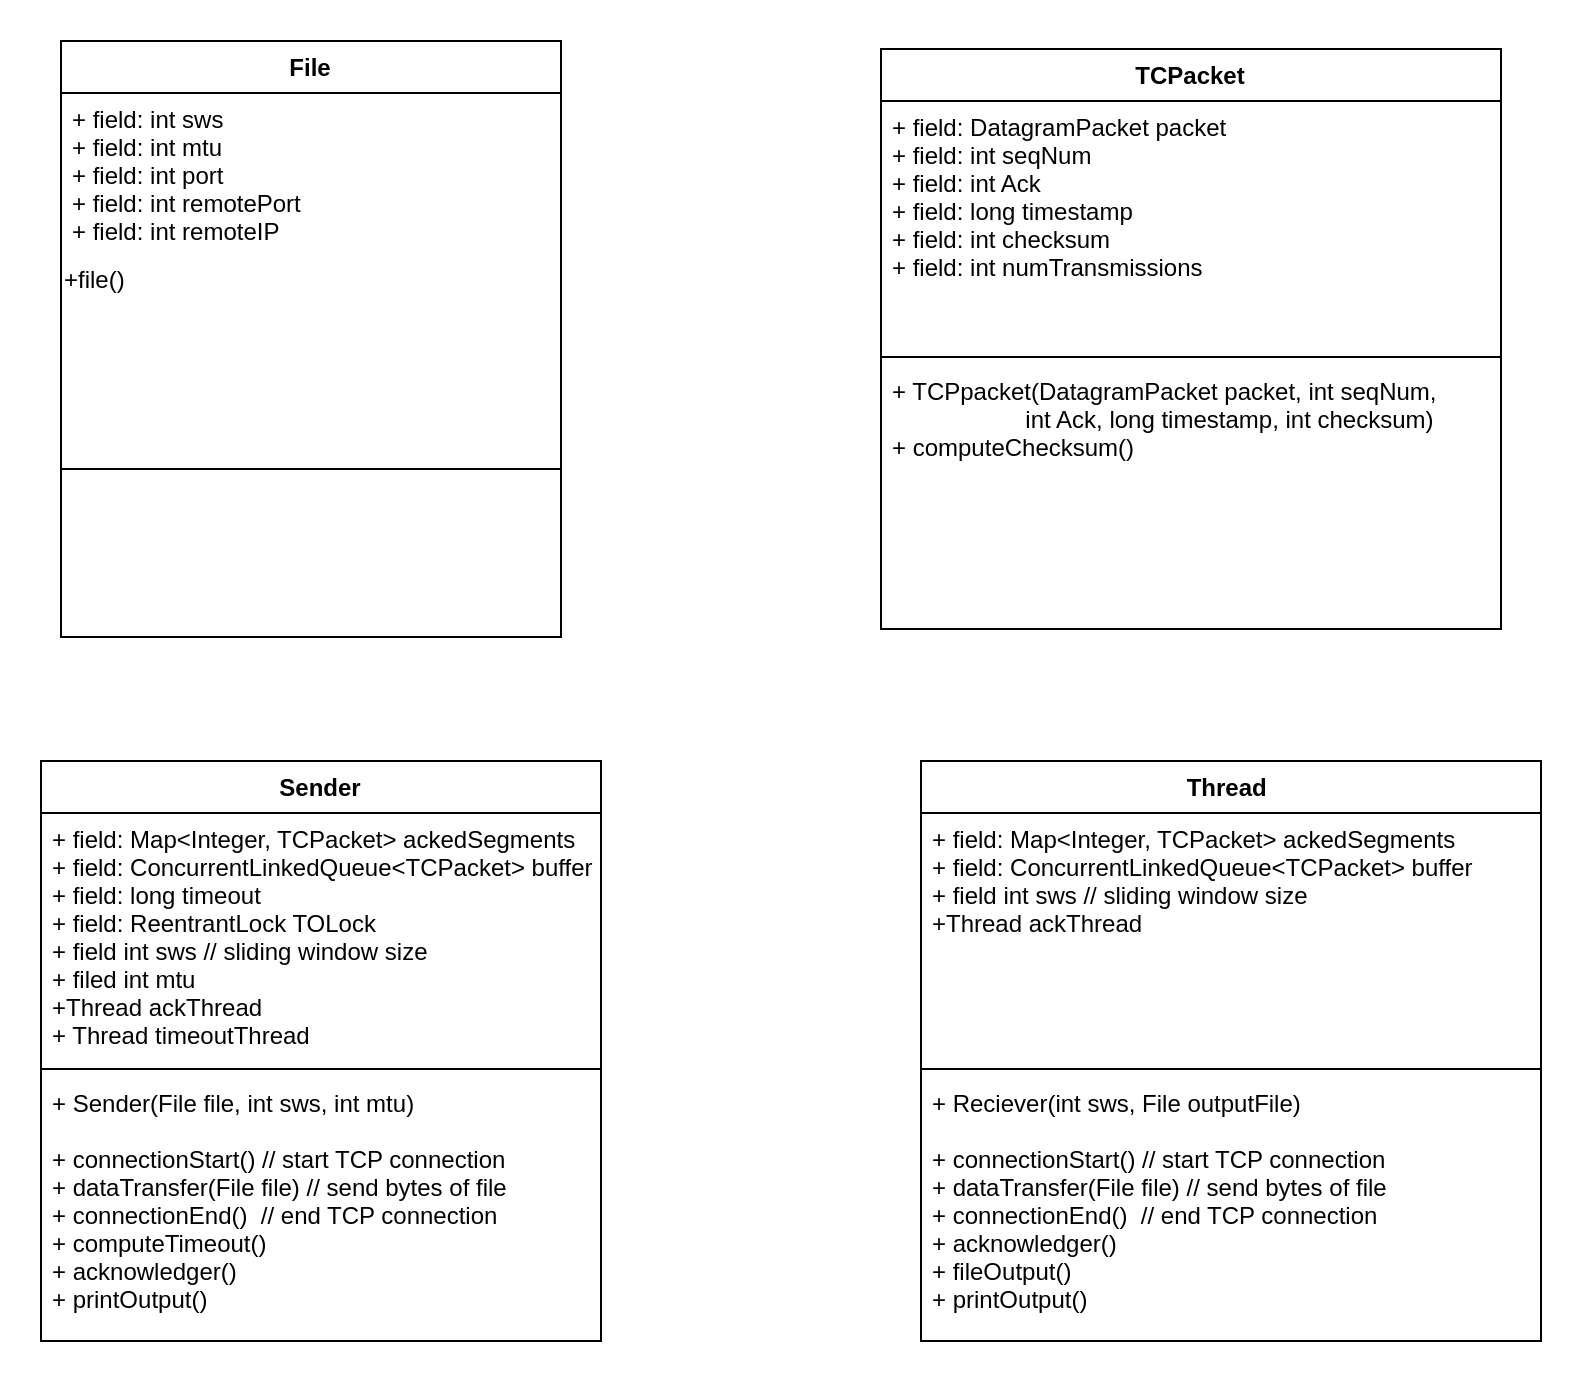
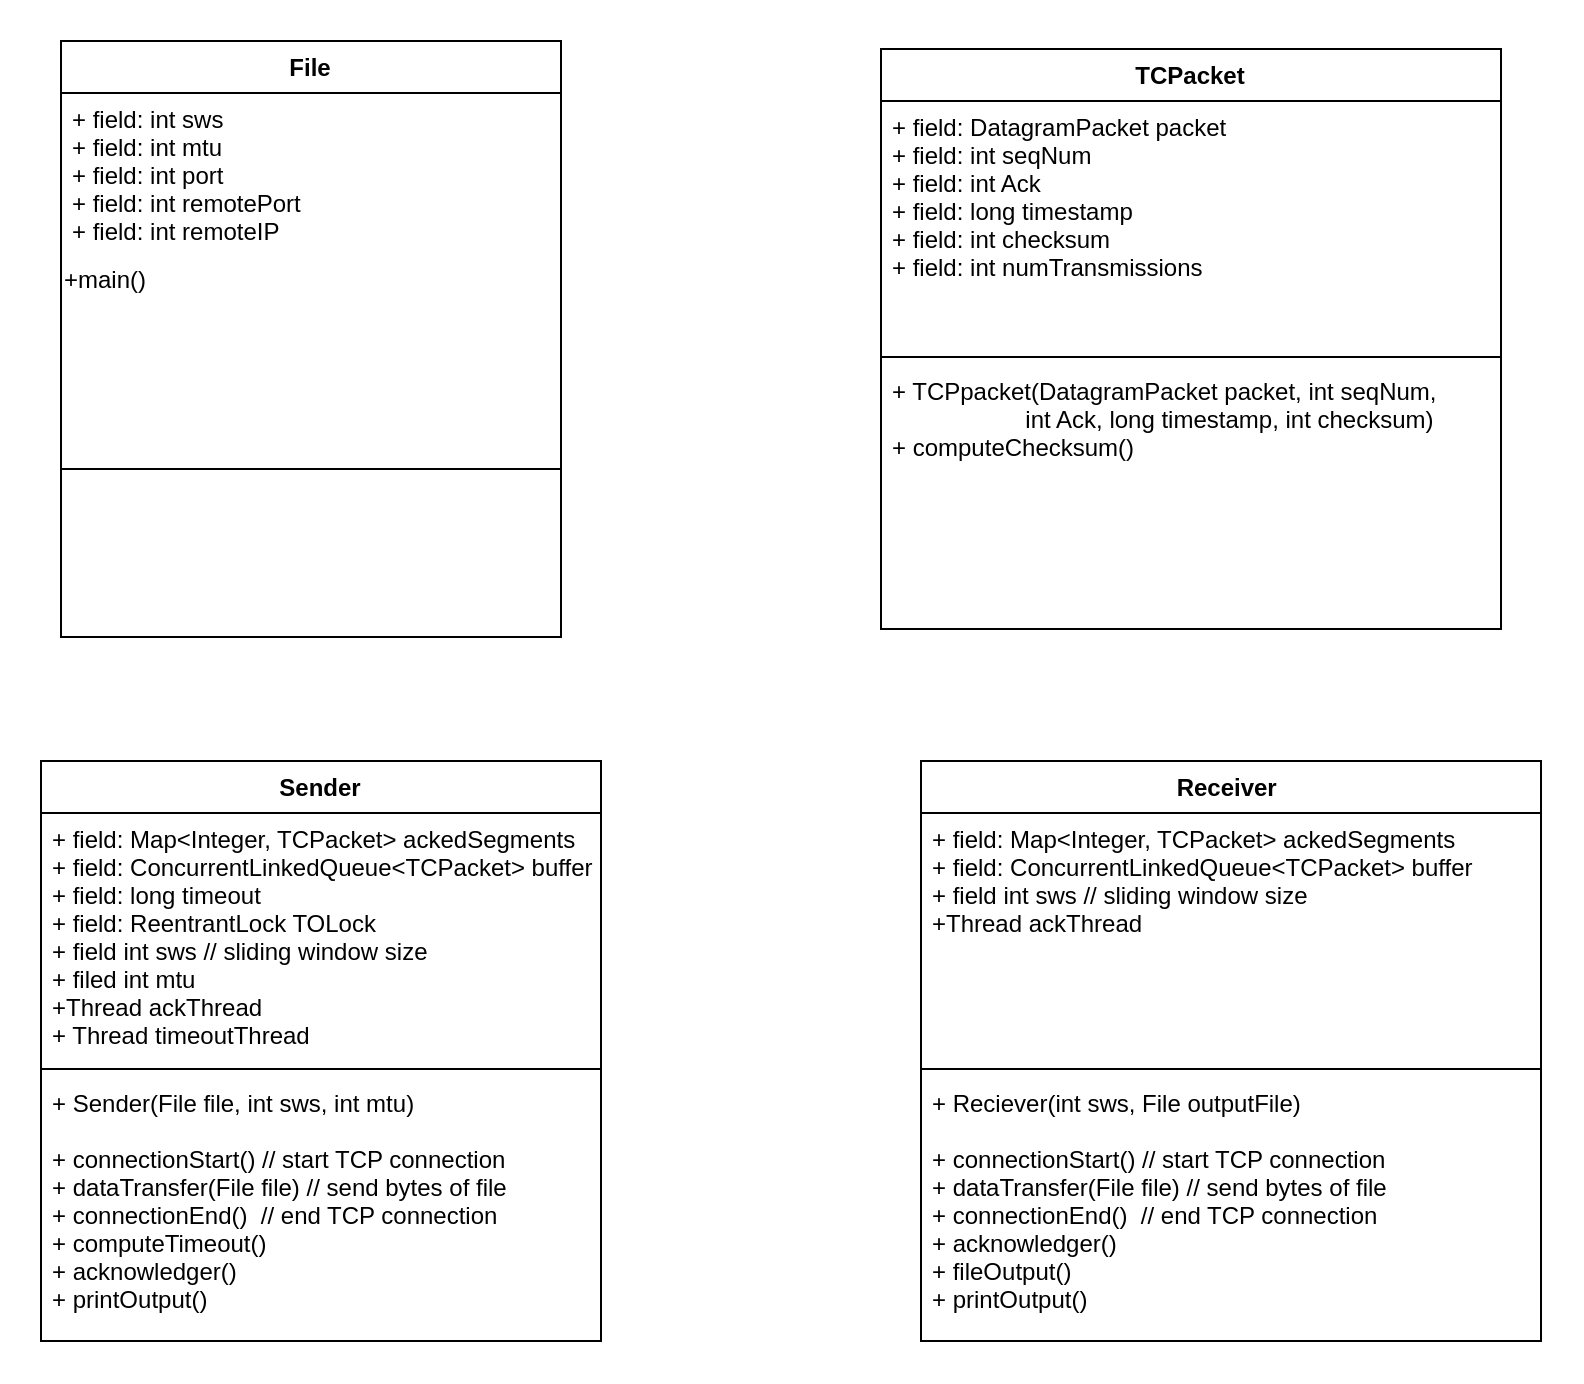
(106, 281) -> (109, 281)
(1230, 788) -> (1230, 788)
